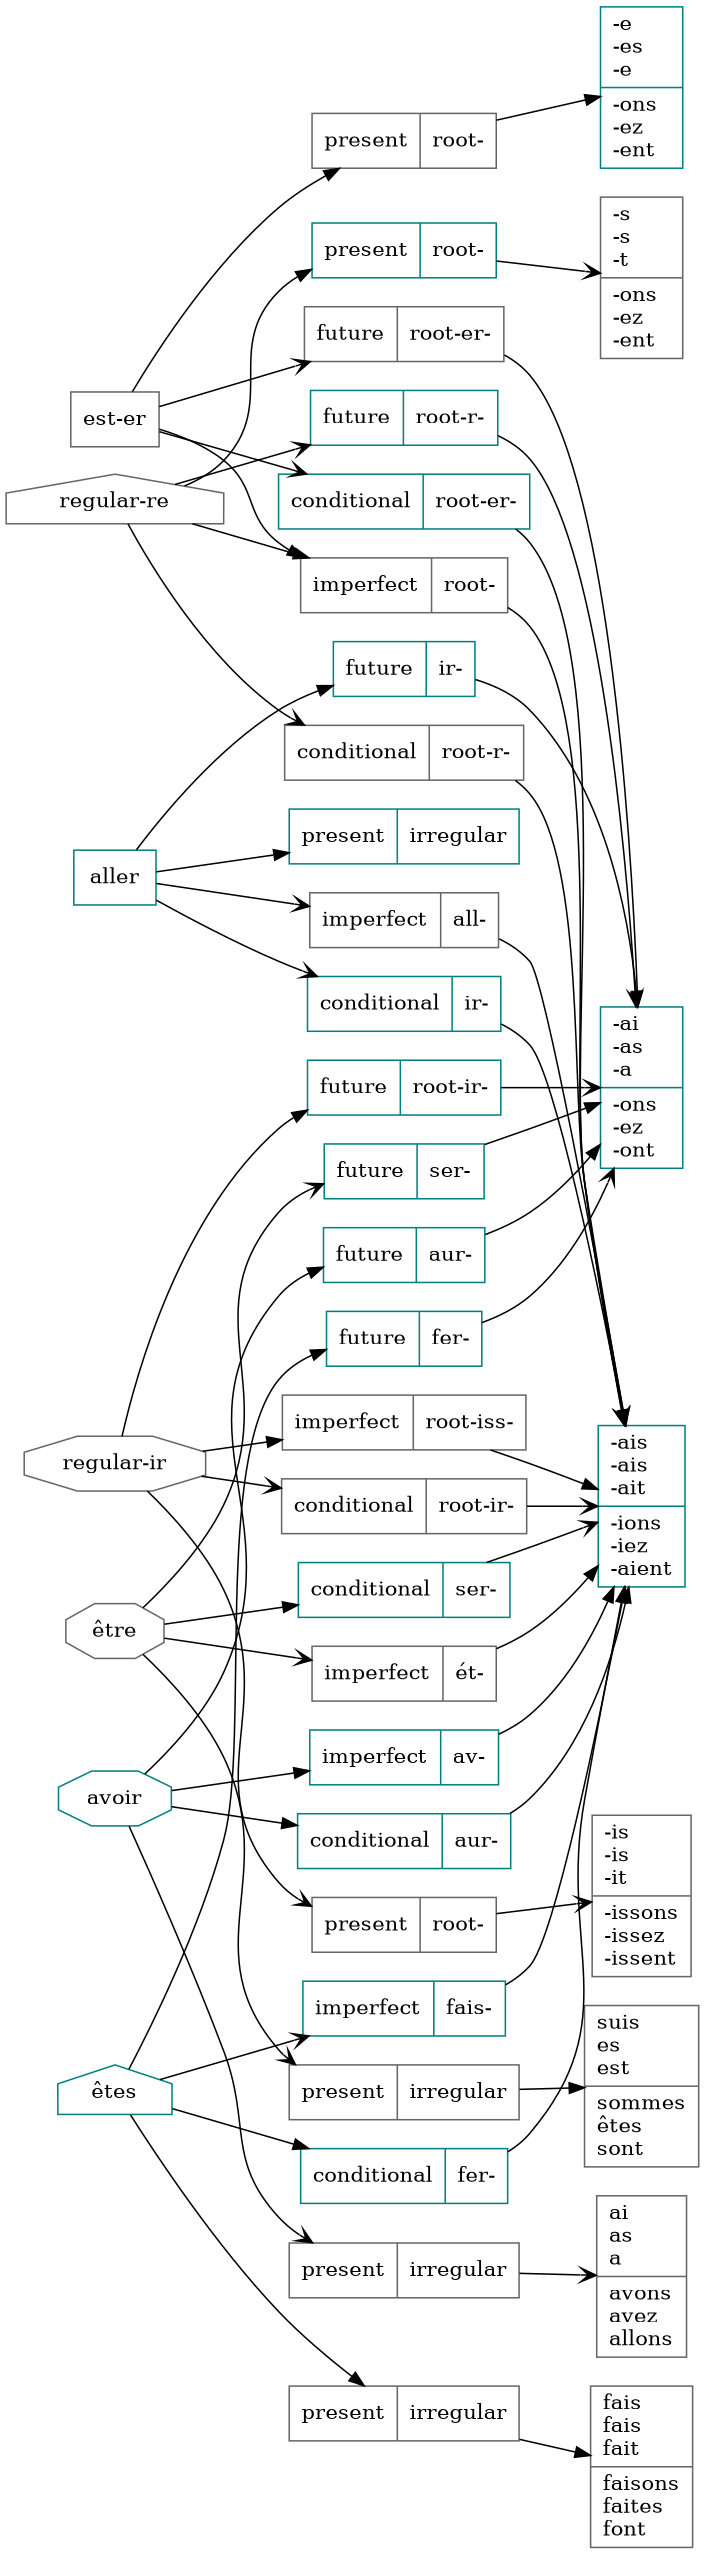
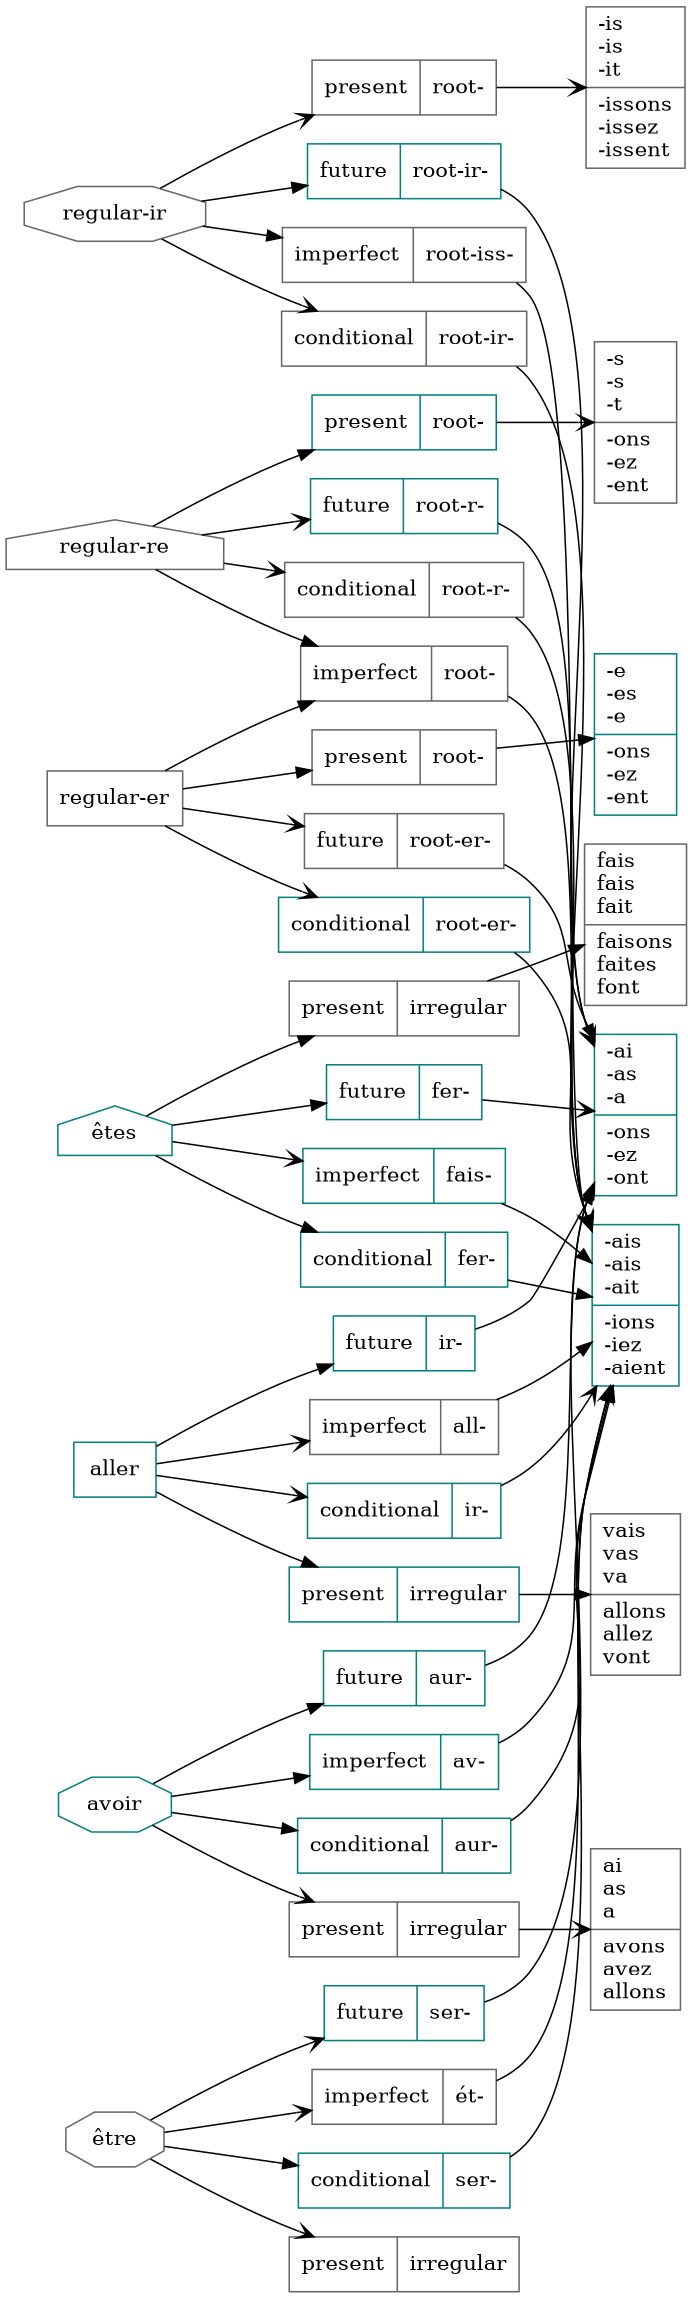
(115, 419) -> (115, 798)
none -> (636, 1595)
(642, 2086) -> none
